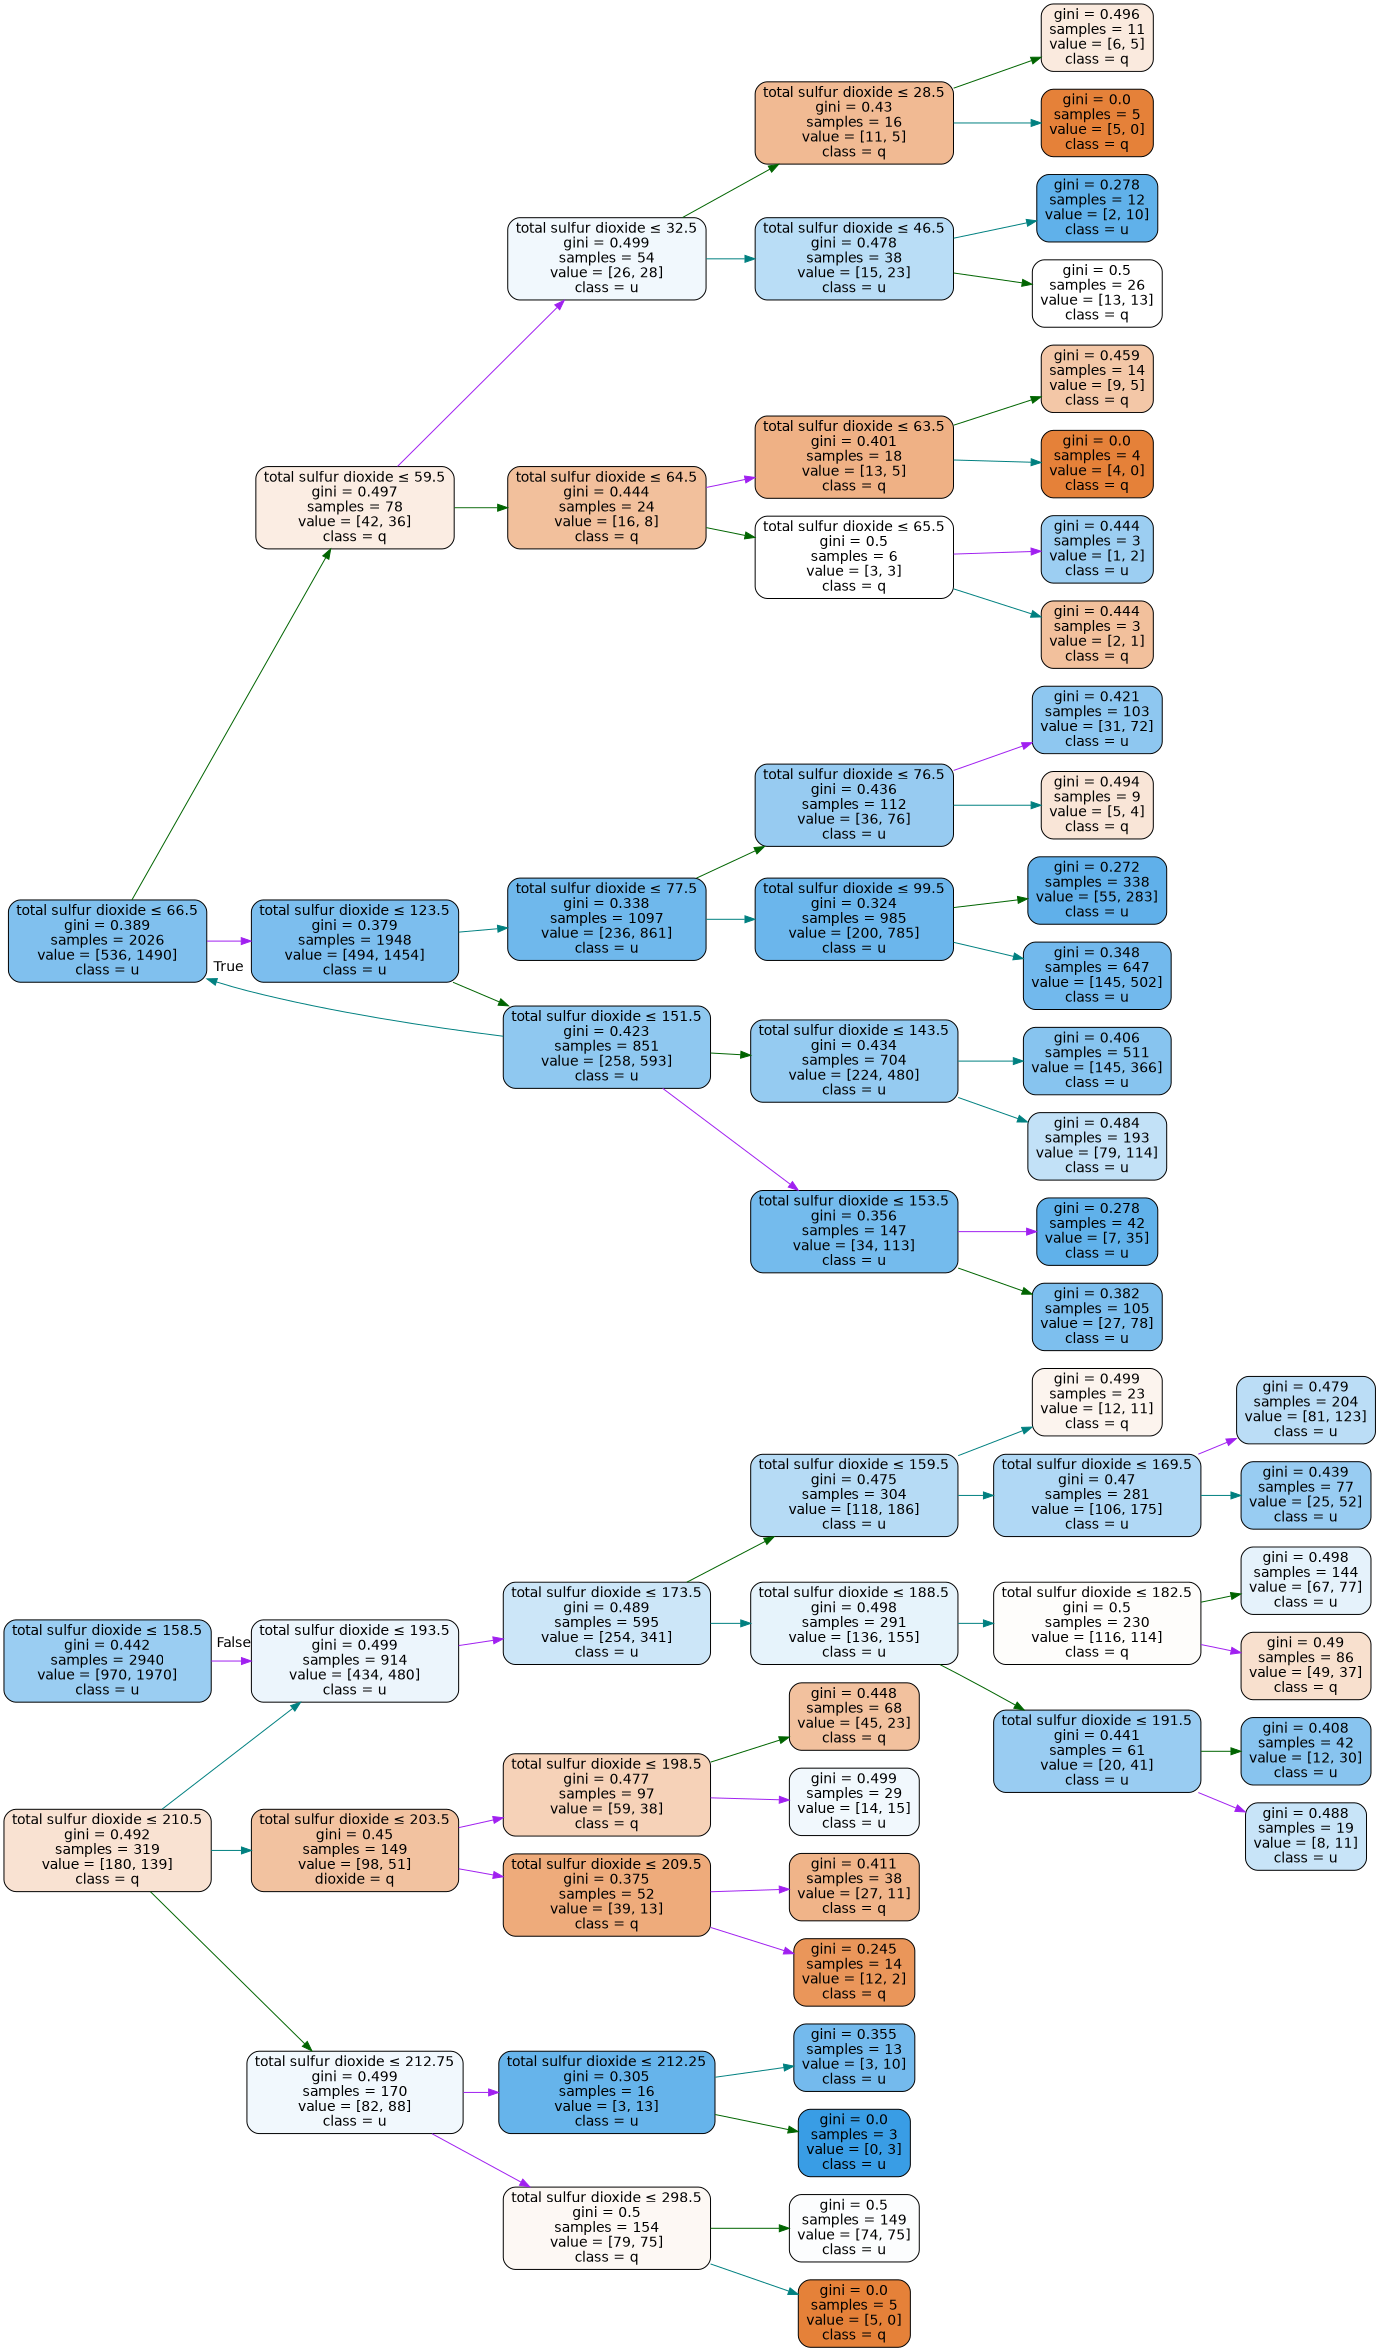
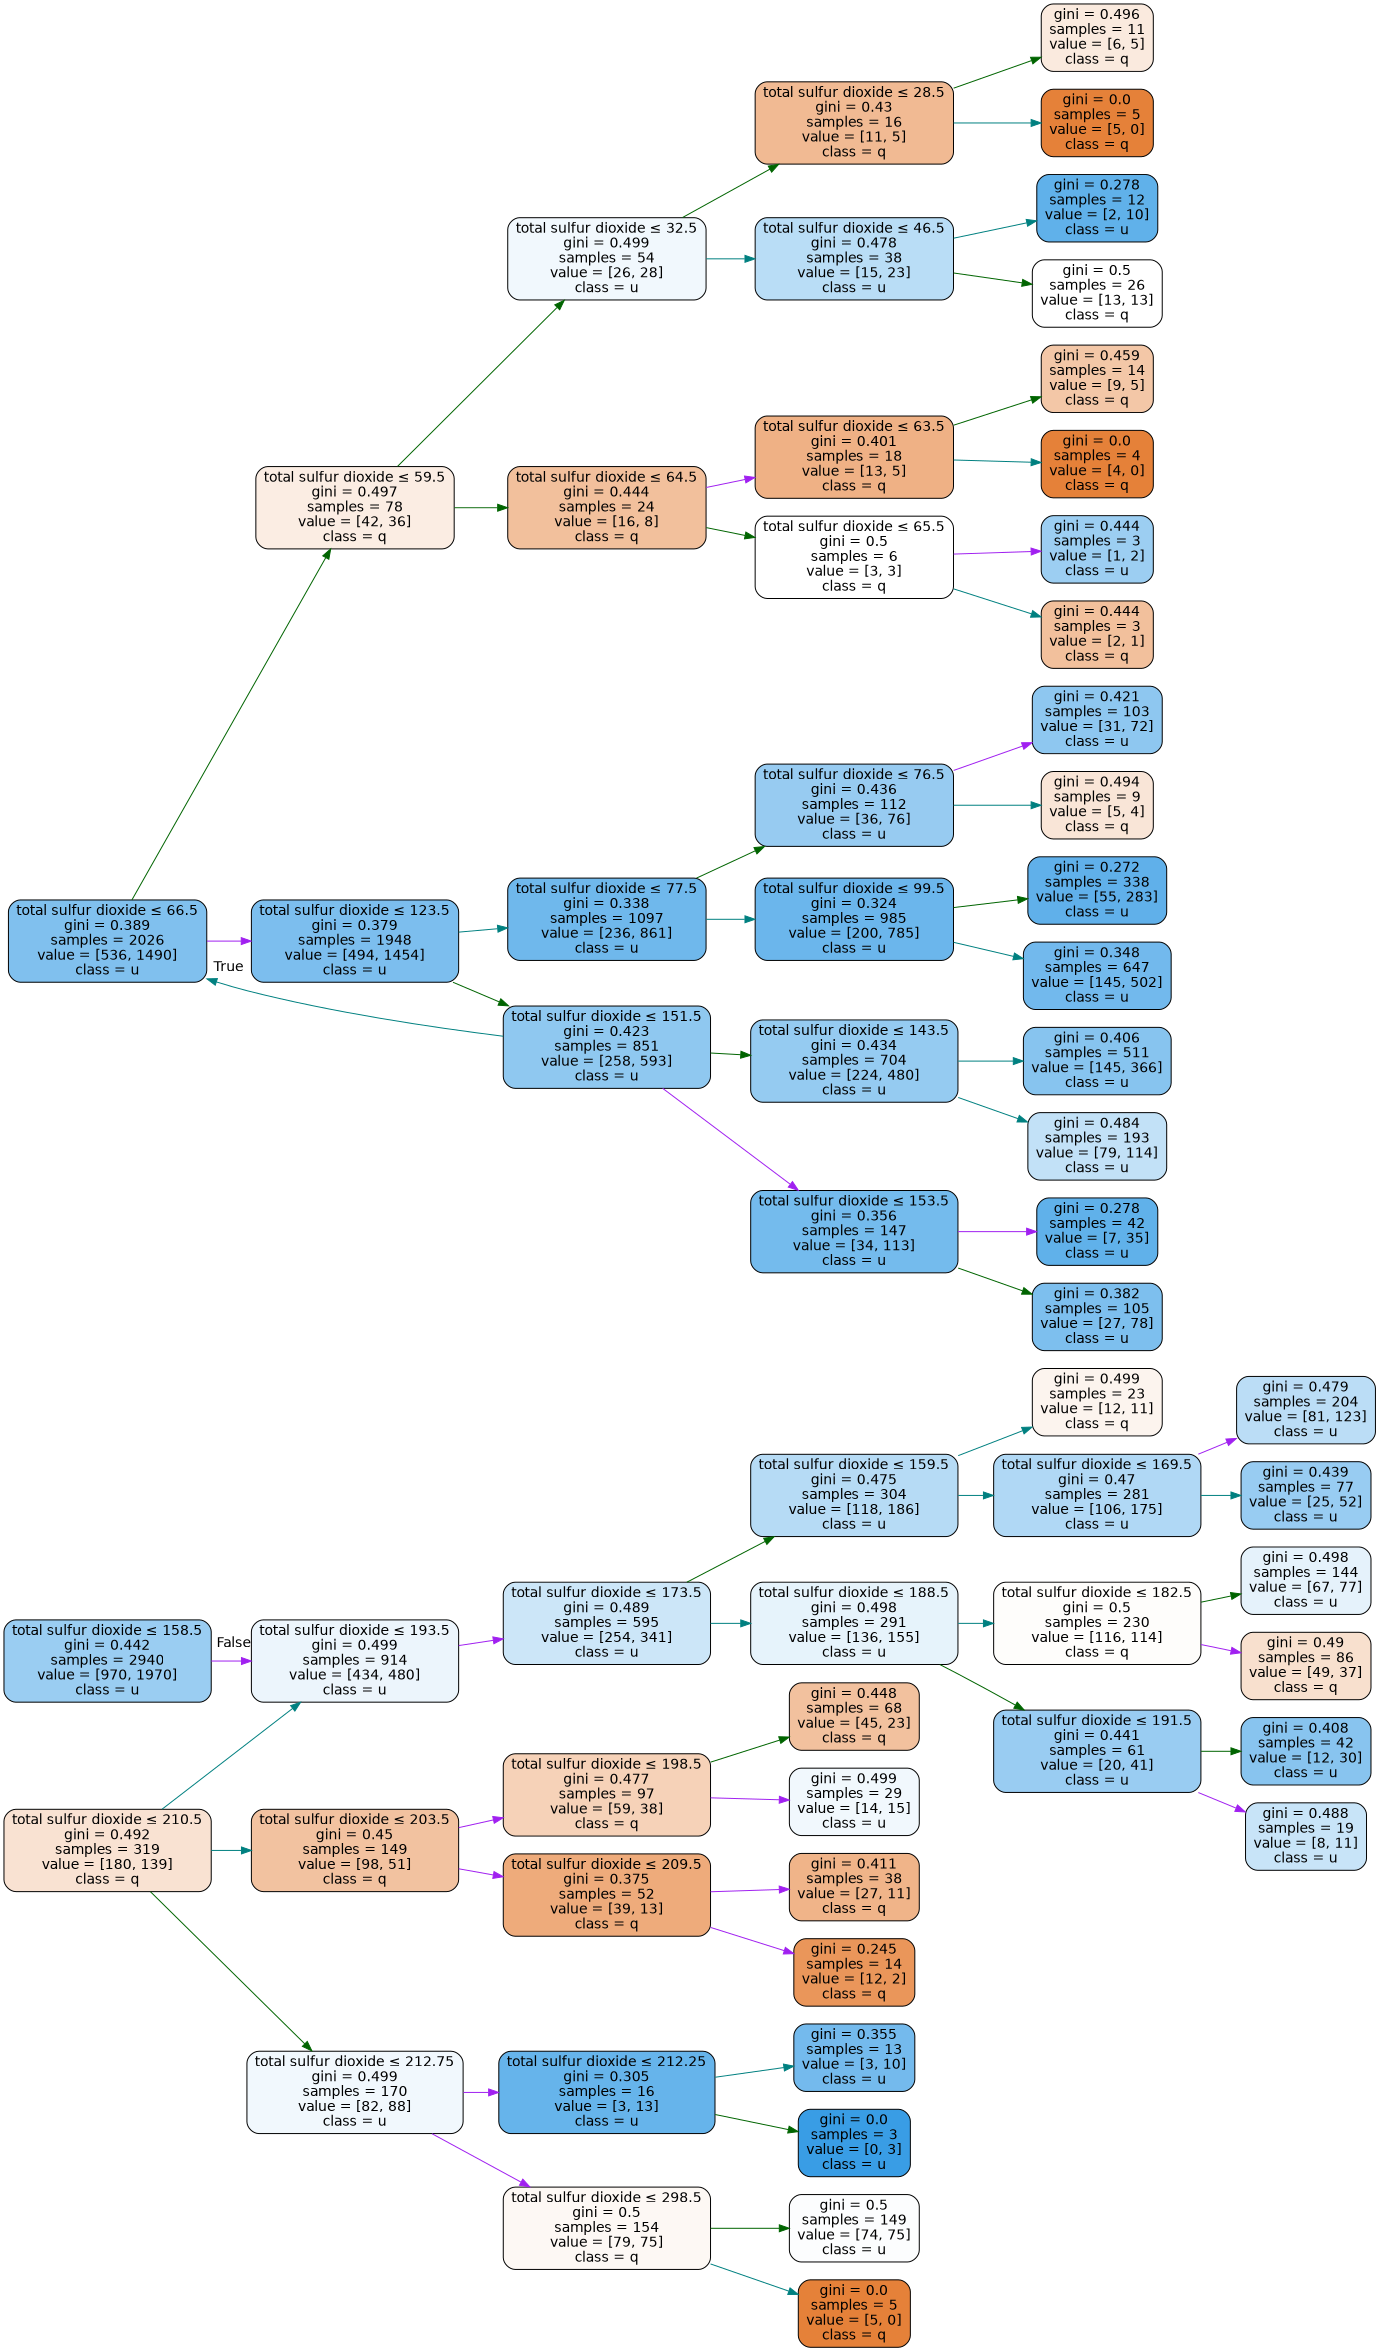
(477, 387) -> (477, 387)
(355, 1880) -> (355, 1880)
